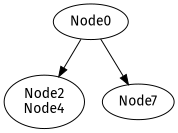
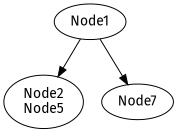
(91, 22) -> (90, 22)
(44, 102) -> (44, 102)
